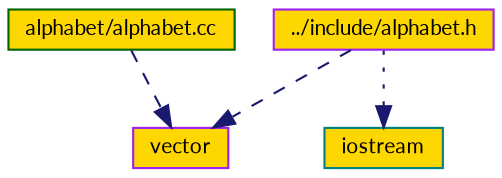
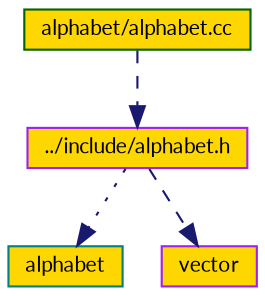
(146, 79) -> (137, 78)
(384, 148) -> (66, 266)
